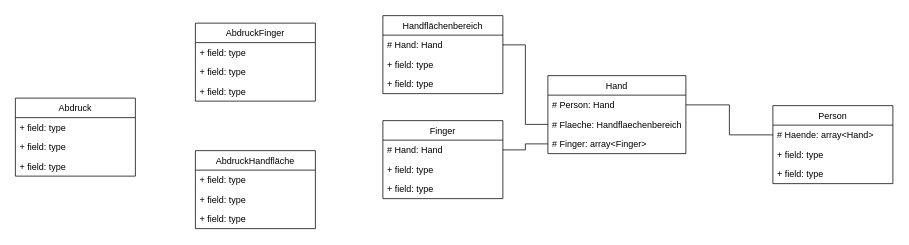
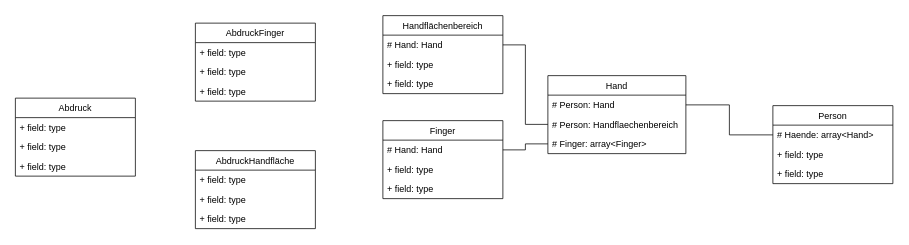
(621, 125) -> (619, 125)
